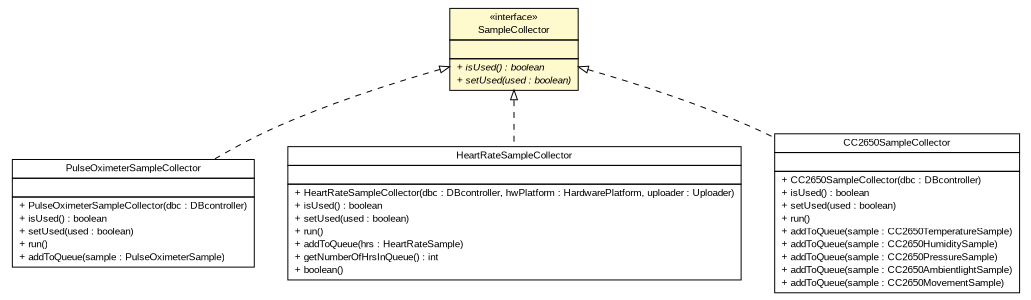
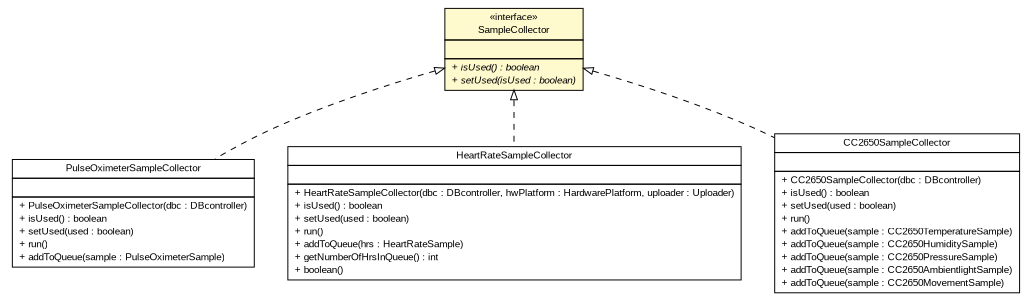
(514, 80) -> (514, 80)
